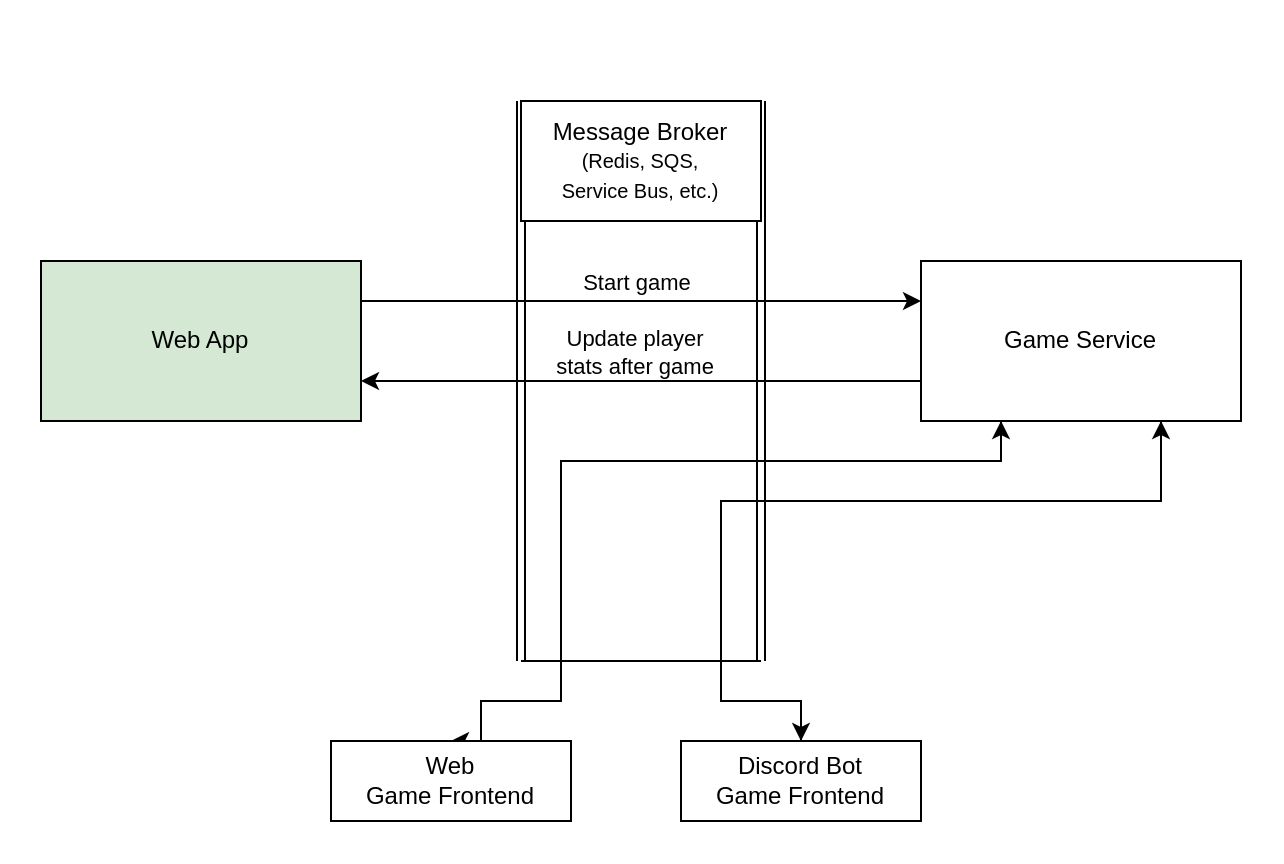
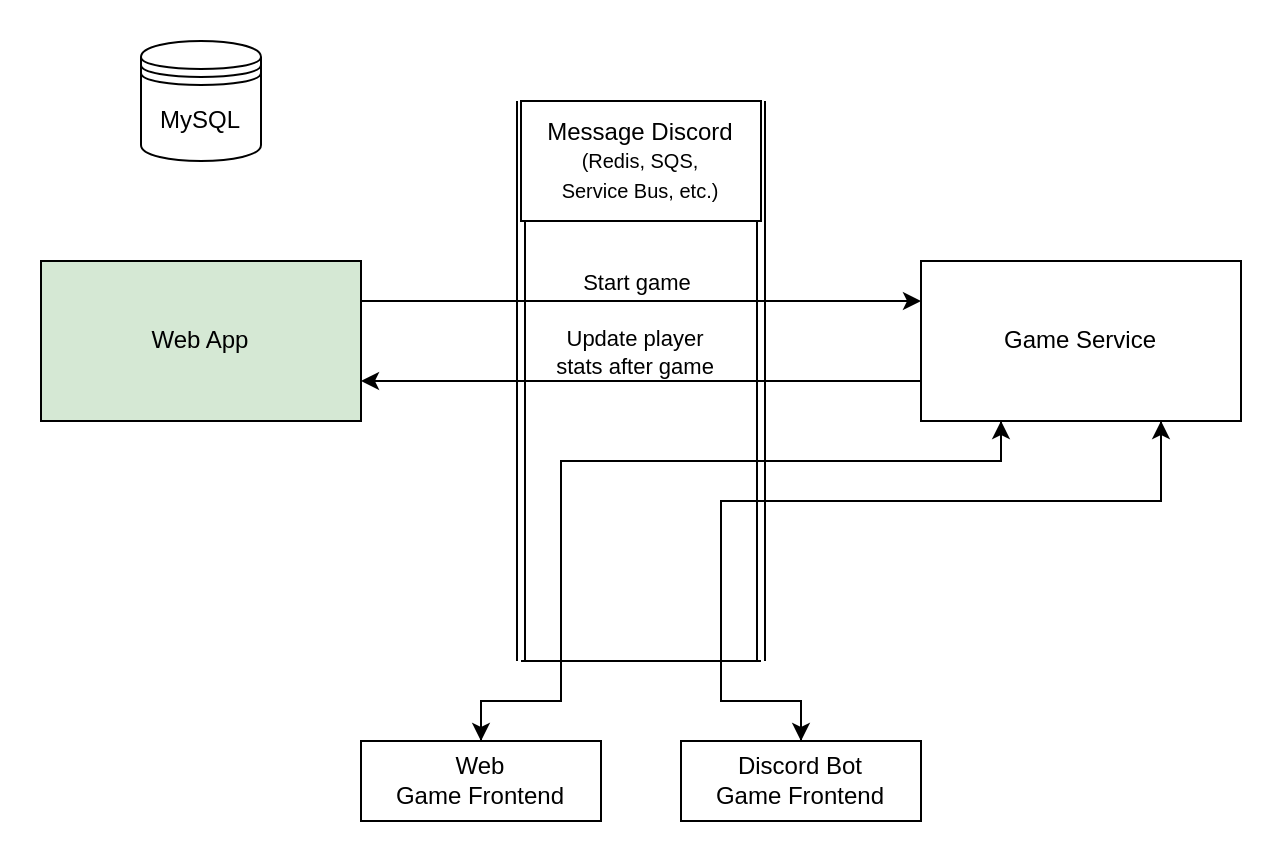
none -> (201, 101)
(641, 161) -> (641, 161)
(451, 781) -> (481, 781)
